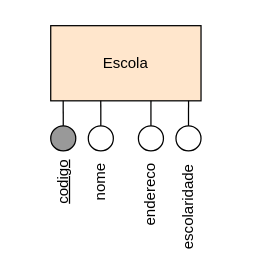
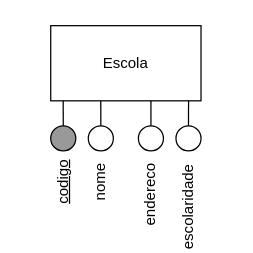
(126, 63) -> (126, 63)
